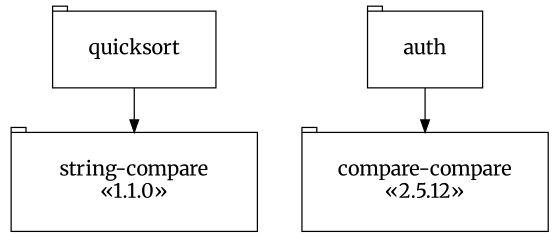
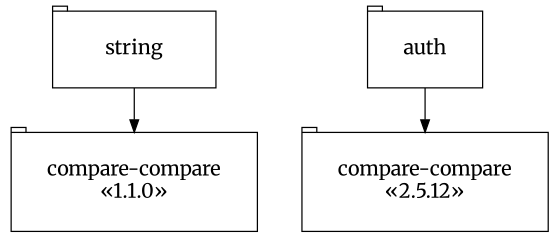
(134, 49) -> (134, 49)
(134, 182) -> (134, 182)
